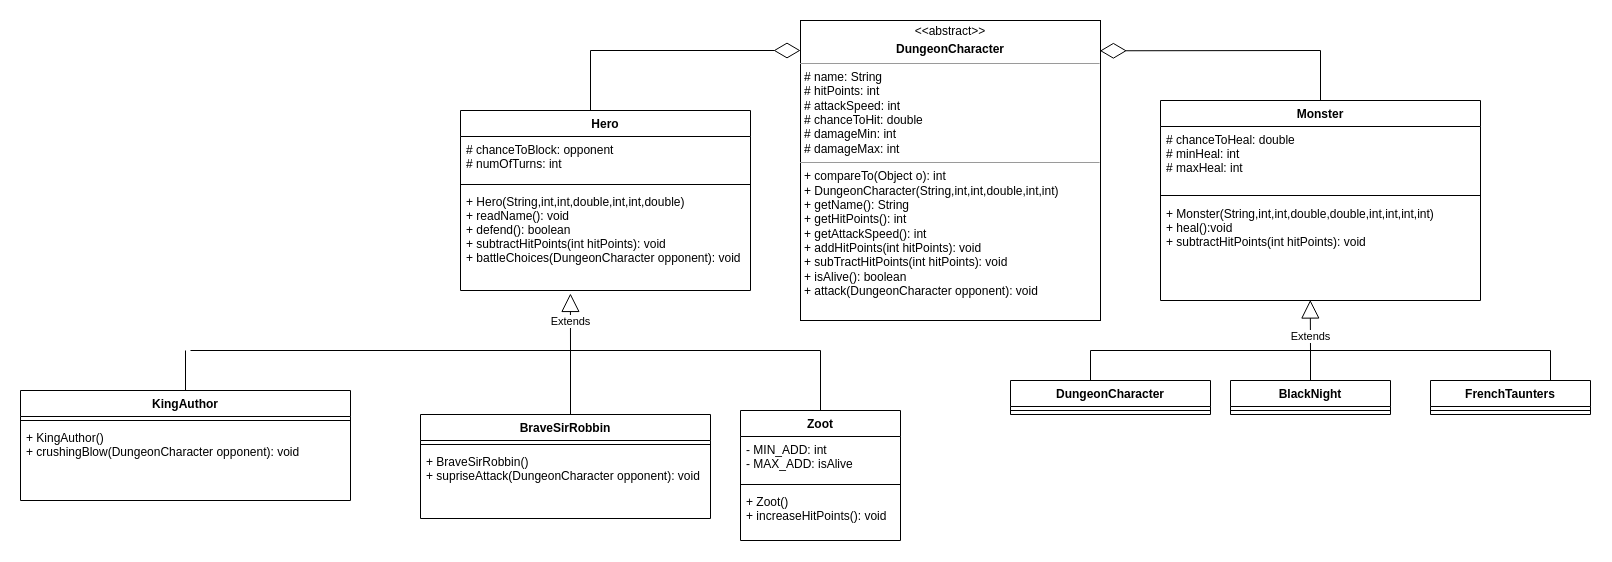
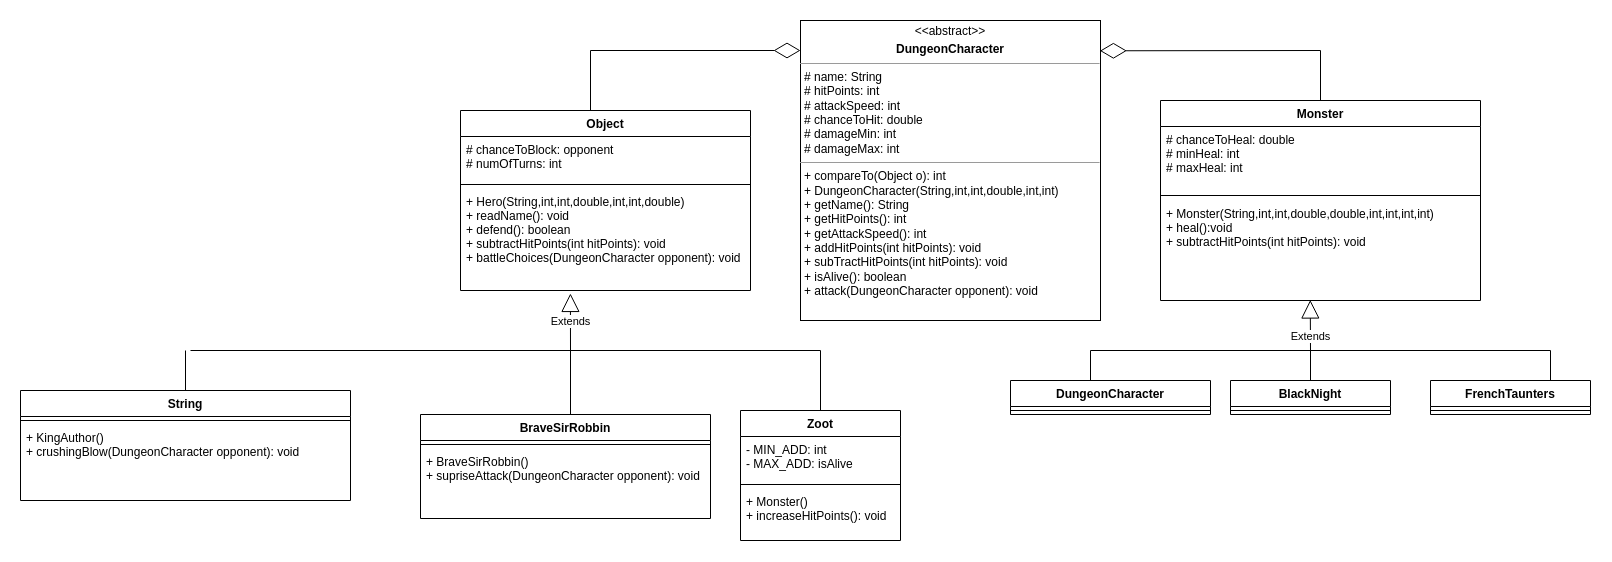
(605, 124) -> (605, 124)
(185, 404) -> (185, 404)
(771, 502) -> (781, 502)
